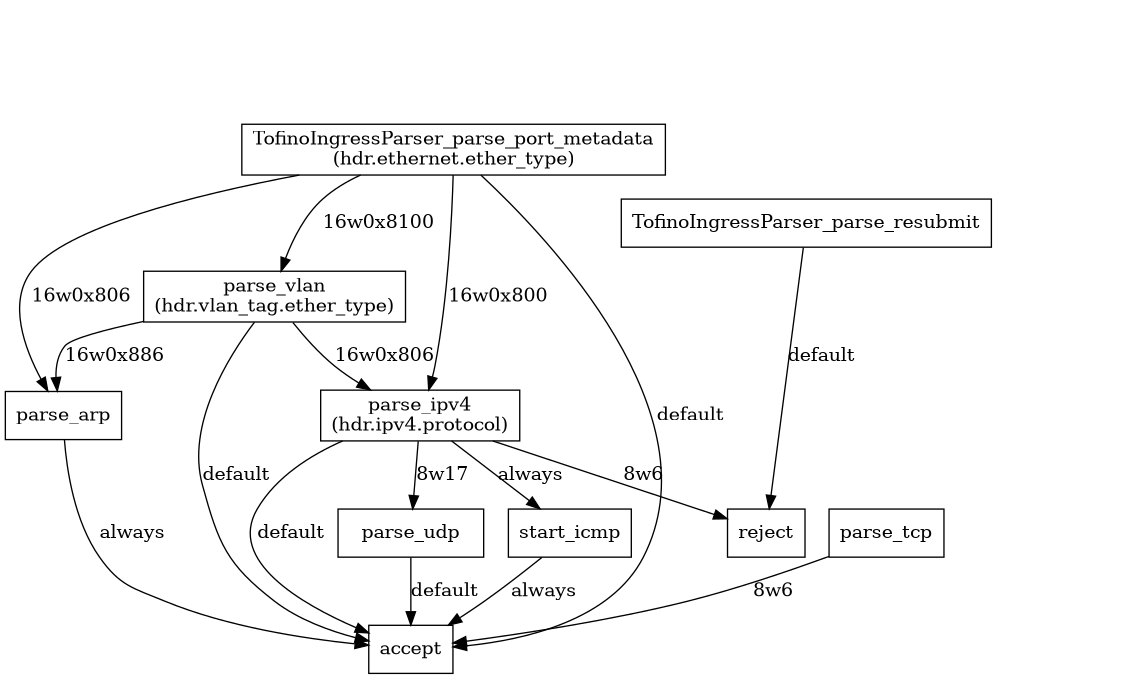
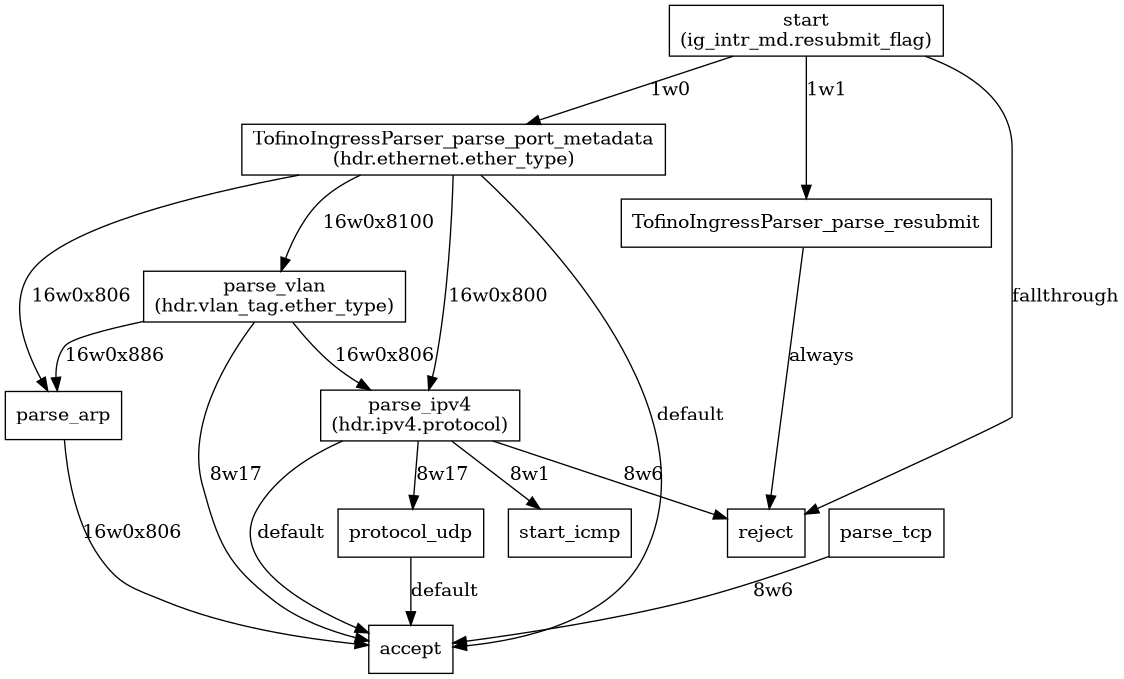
none -> (806, 31)
(822, 356) -> (822, 356)
(236, 475) -> (236, 475)
(530, 475) -> (530, 475)
(132, 533) -> (132, 533)
(411, 533) -> (411, 533)
(502, 589) -> none
